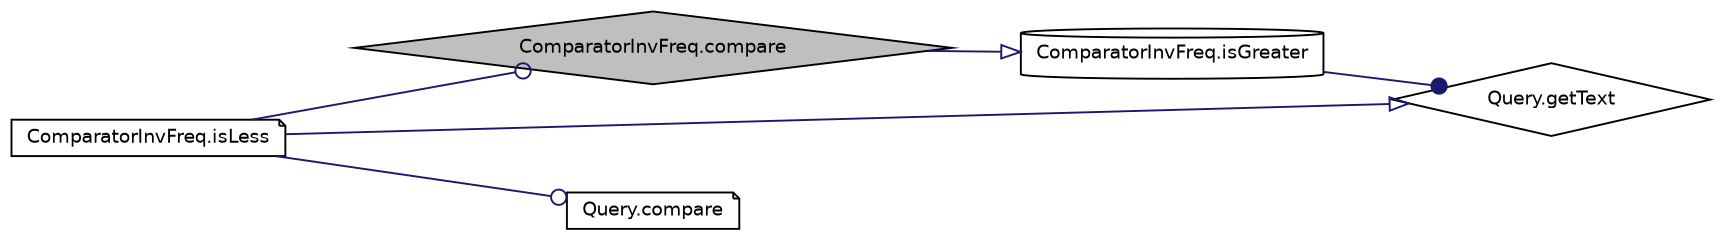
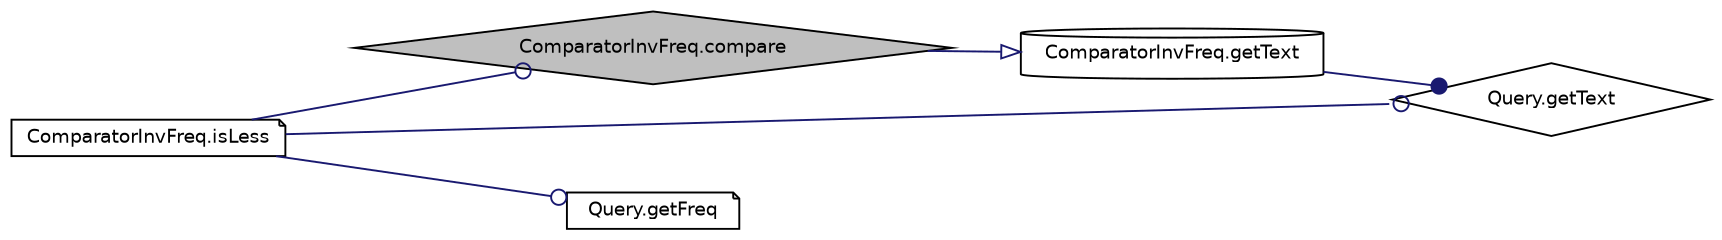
(1172, 54) -> (1172, 54)
(838, 119) -> (838, 119)
(653, 211) -> (653, 211)
